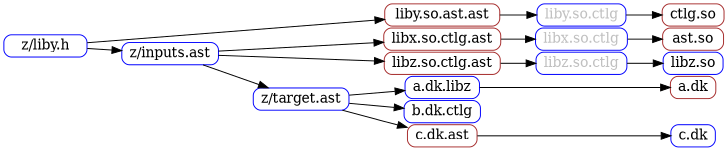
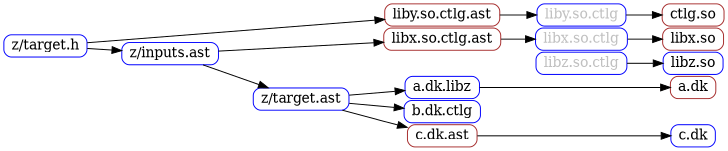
(442, 15) -> (442, 15)
(693, 39) -> (693, 39)
(45, 46) -> (45, 46)
(442, 63) -> none
